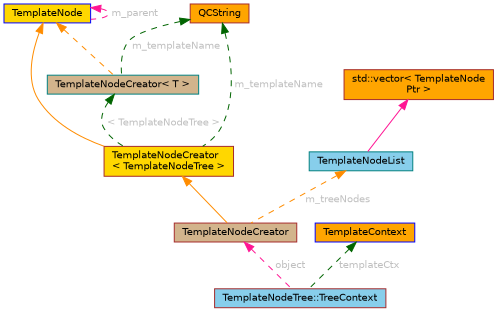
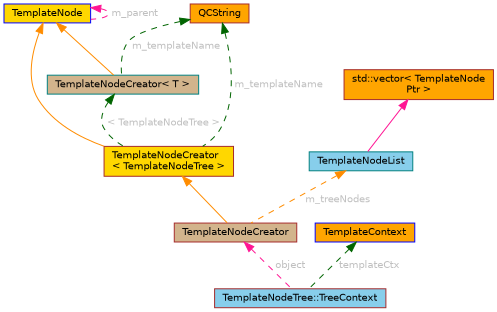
(89, 53) -> (89, 53)
